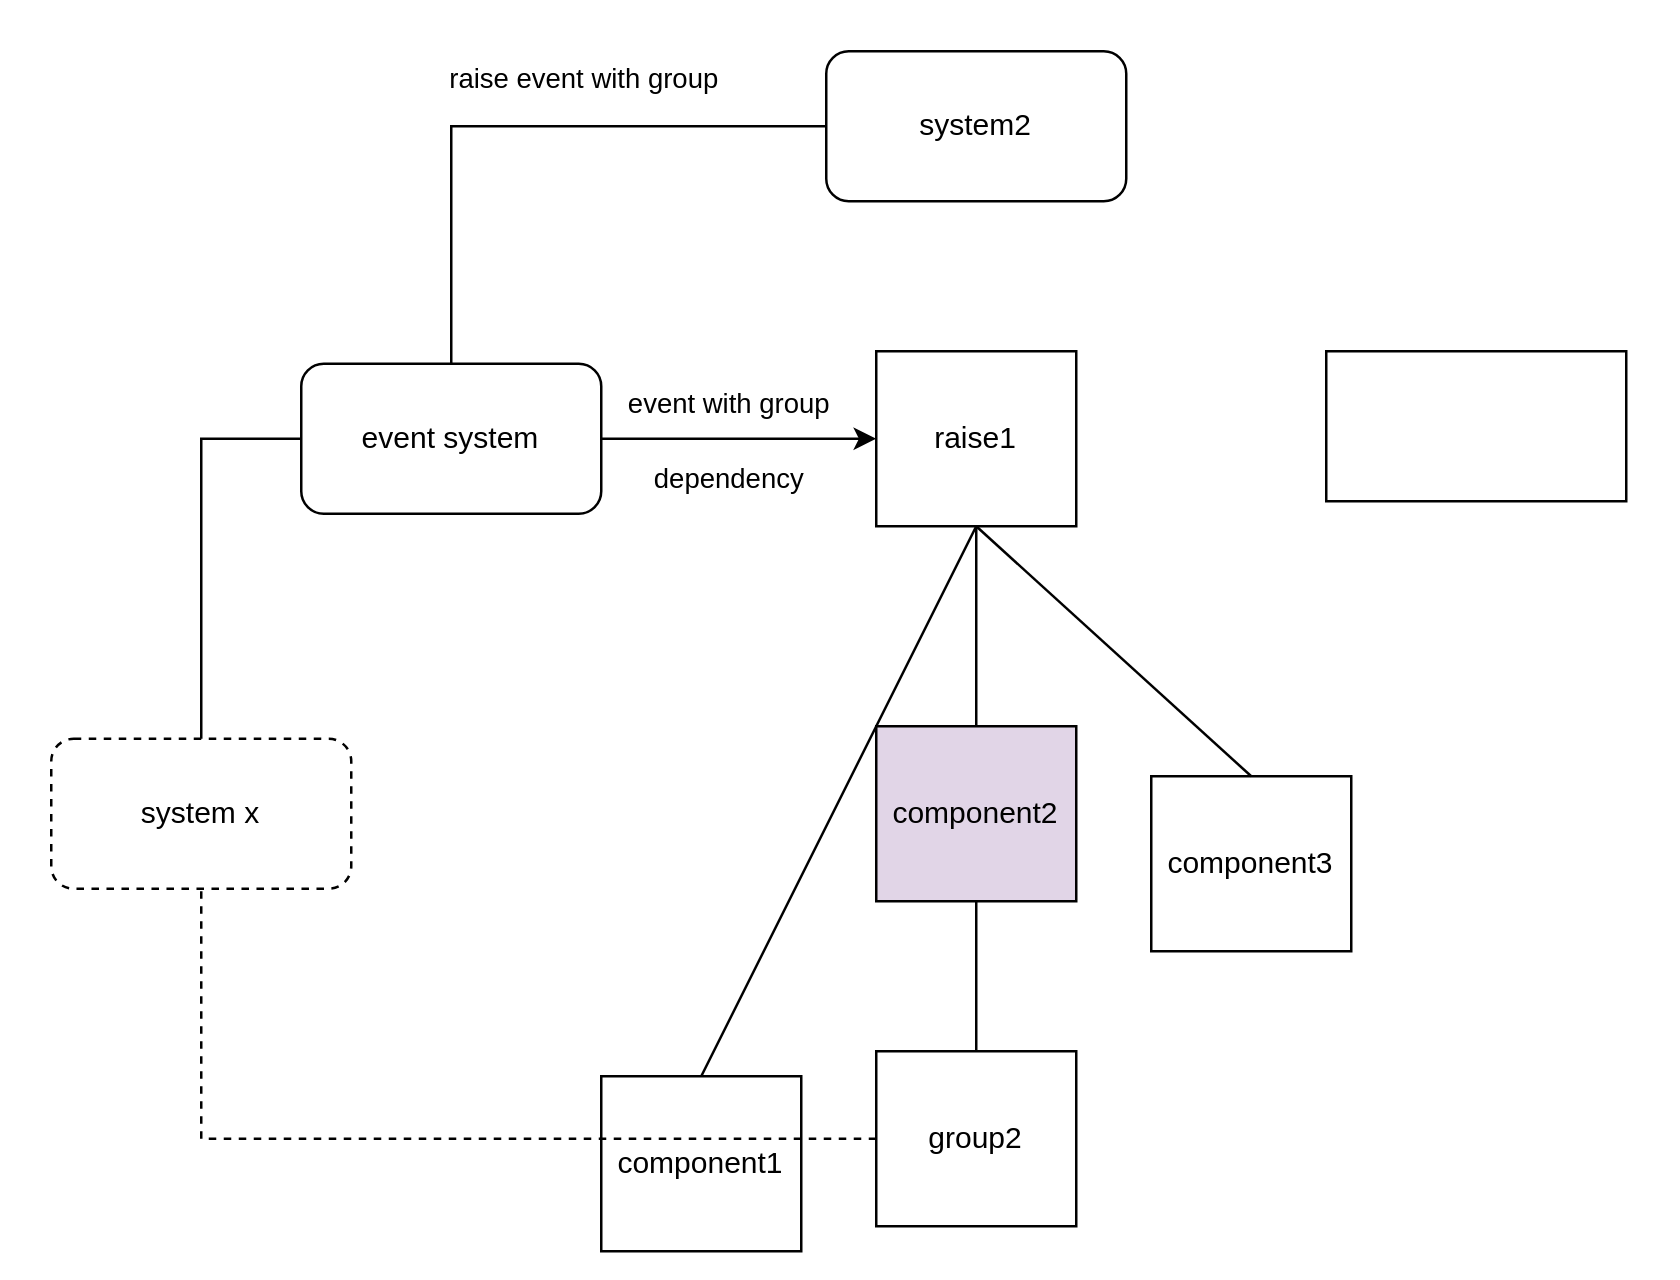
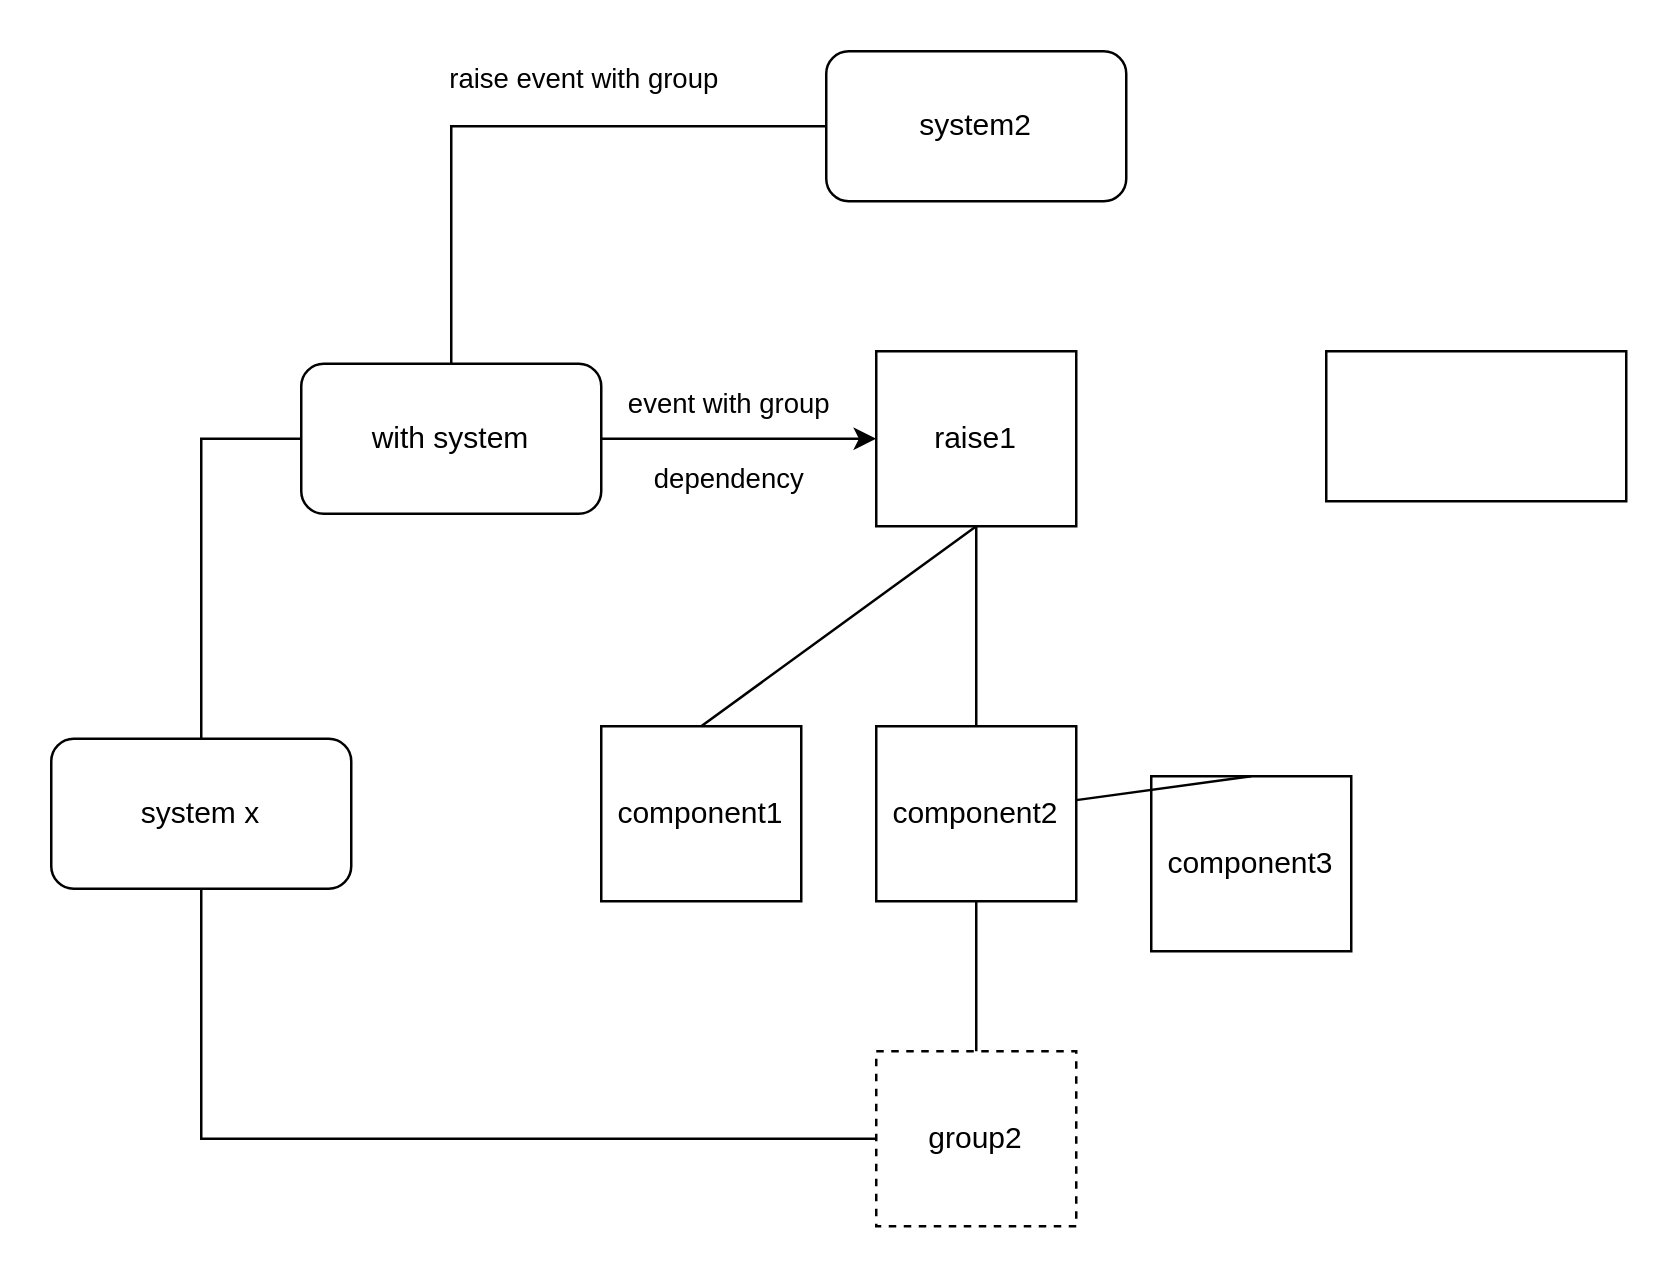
(451, 439) -> (451, 439)
(1116, 653) -> (1164, 788)
(201, 814) -> (201, 814)
(976, 814) -> (976, 814)
(414, 1139) -> (414, 1139)
(976, 1139) -> (976, 1139)
(701, 1164) -> (701, 814)
